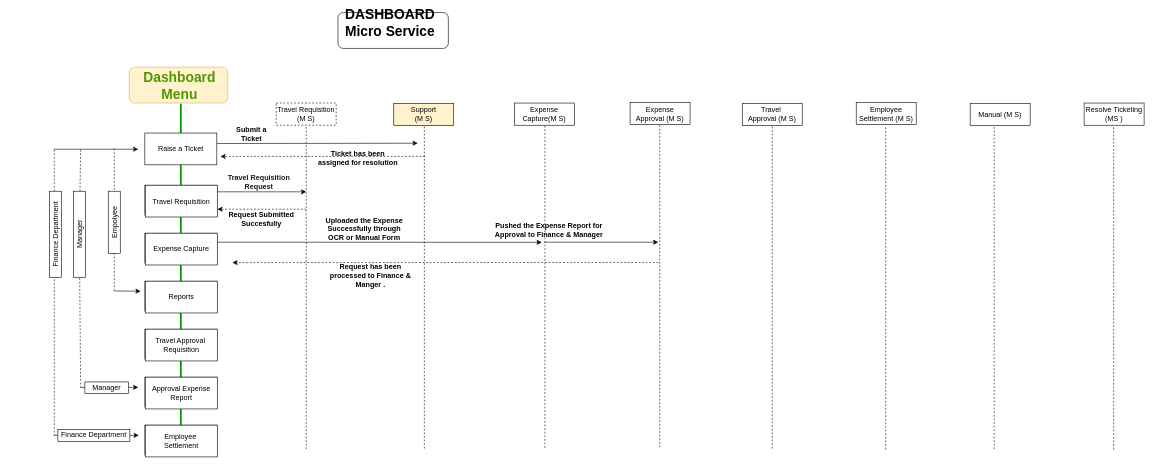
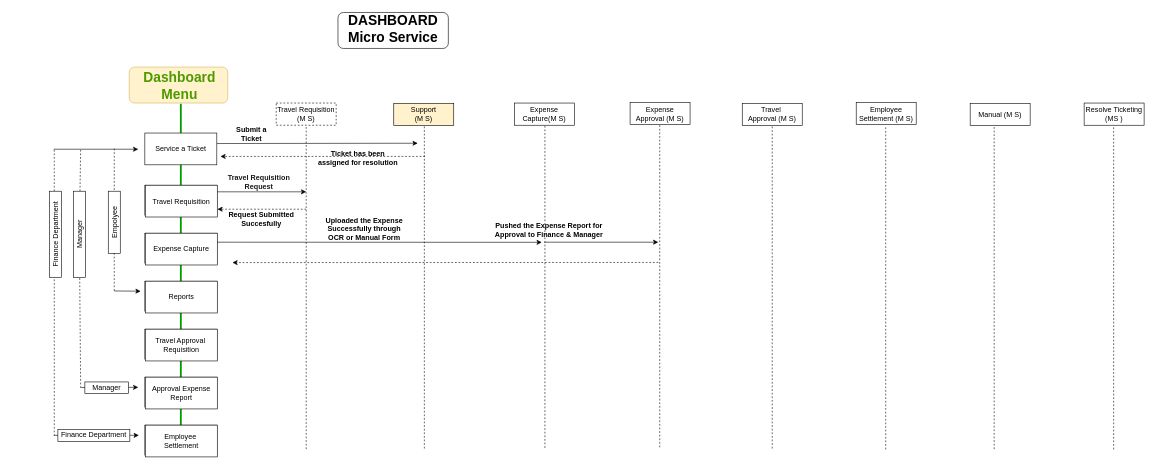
(390, 23) -> (393, 29)
(181, 149) -> (181, 149)
(371, 276) -> none
